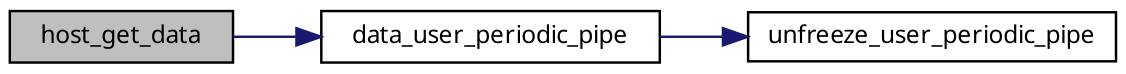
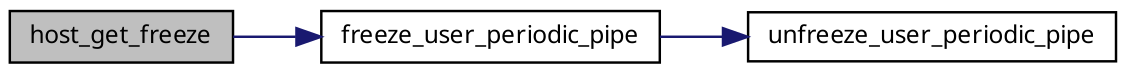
(121, 37) -> (121, 37)
(491, 37) -> (491, 37)
